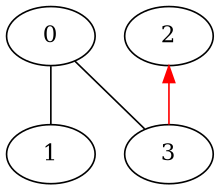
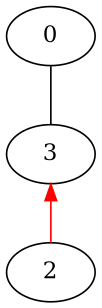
(169, 104) -> (51, 222)
(51, 154) -> none
